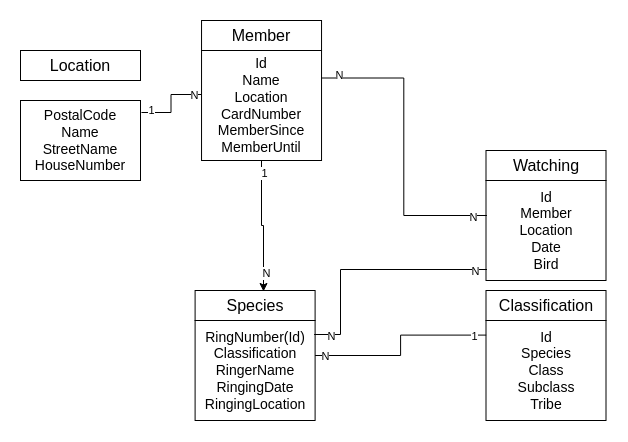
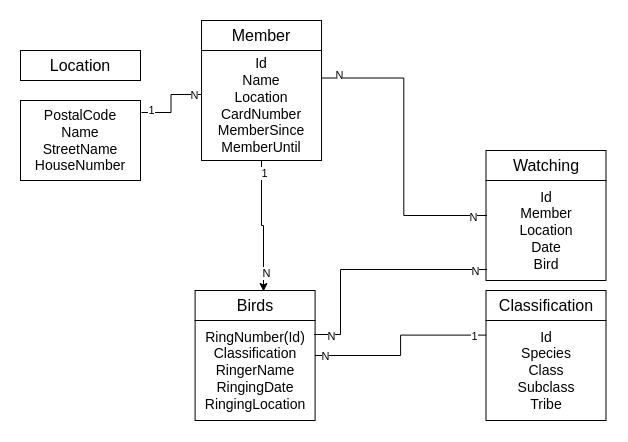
(256, 306) -> (256, 306)
